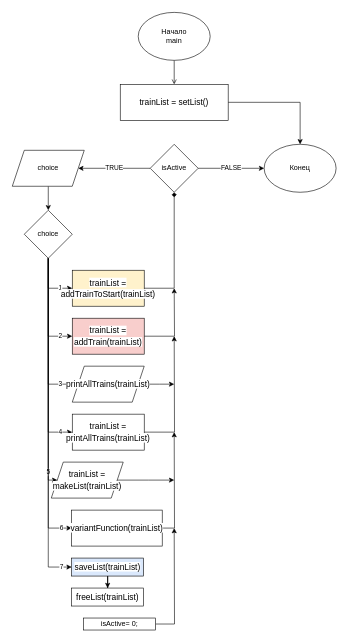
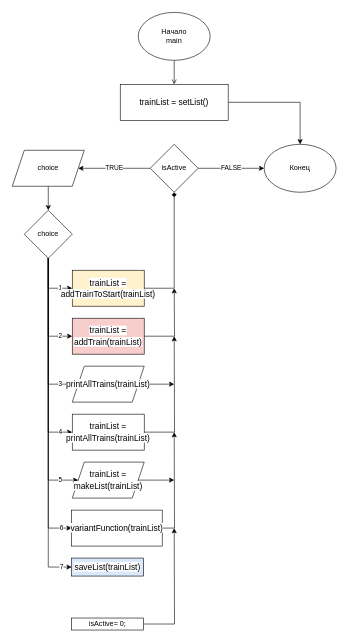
(87, 480) -> (108, 480)
(108, 584) -> none
(108, 597) -> none
(120, 624) -> (108, 624)
